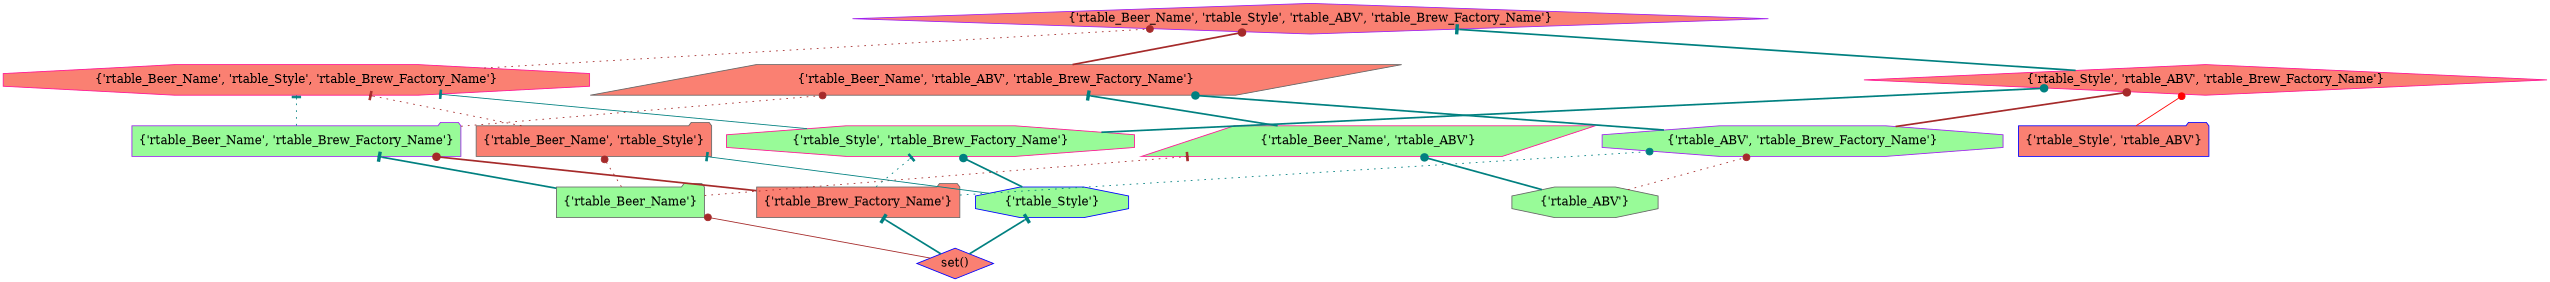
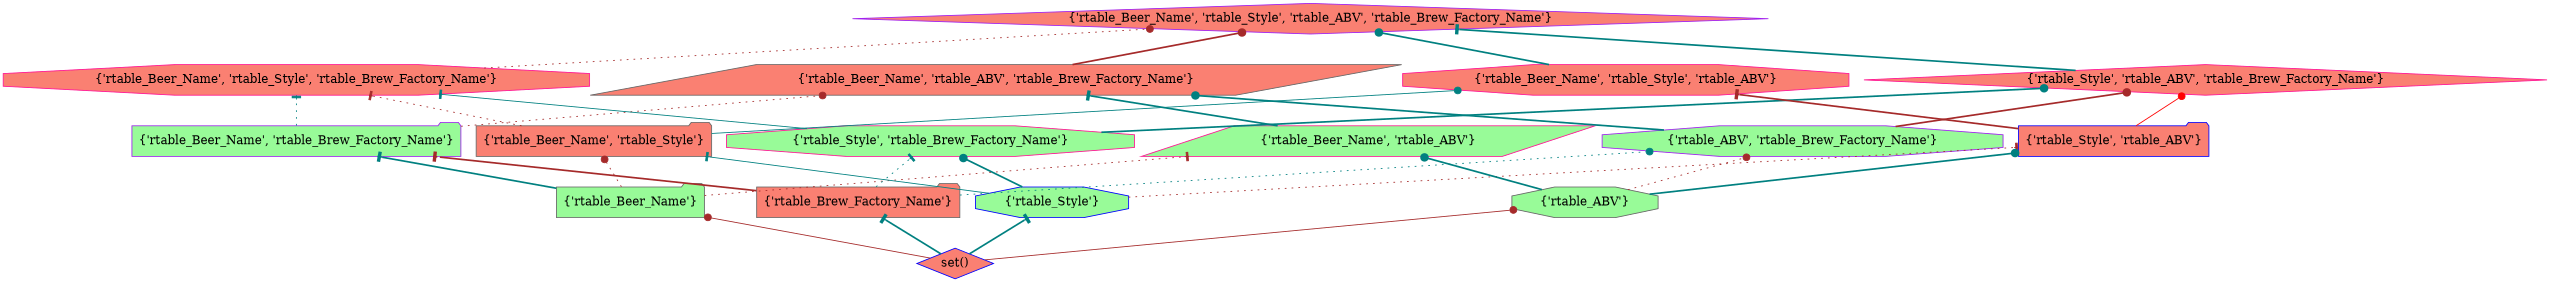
none -> (1626, 80)
none -> (1571, 172)
(598, 174) -> (598, 174)
none -> (1831, 174)
none -> (1247, 235)
